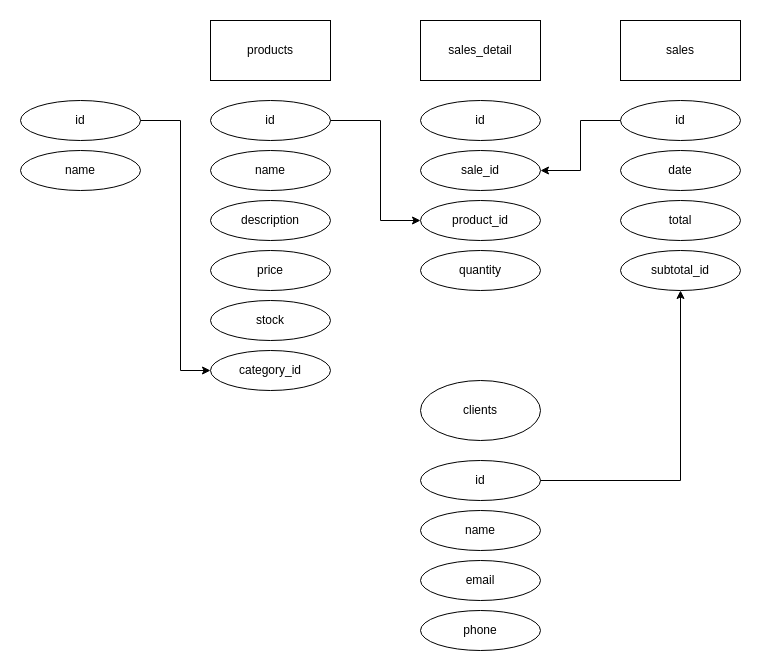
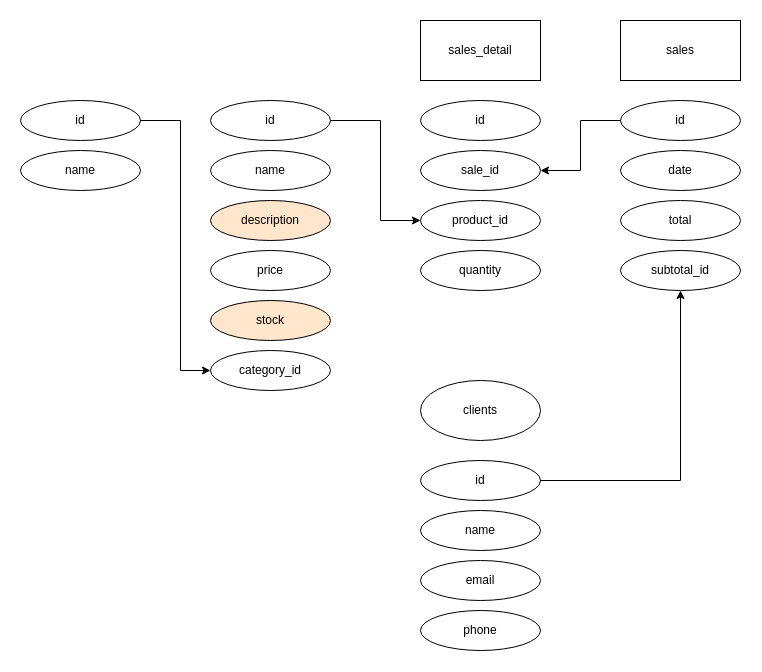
(271, 51) -> none
(271, 221) -> (271, 221)
(271, 321) -> (271, 321)
